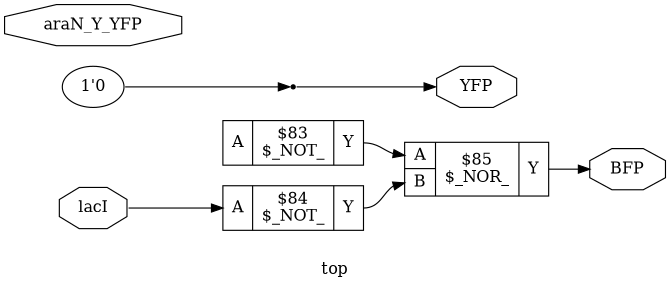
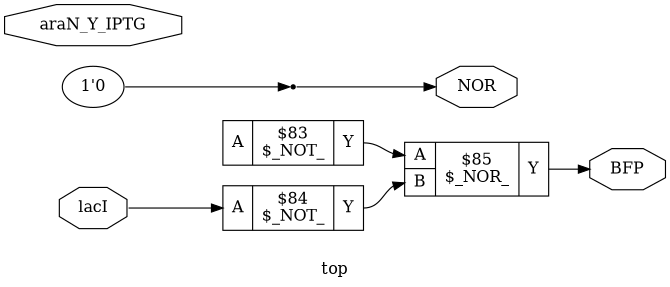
(93, 25) -> (93, 25)
(477, 87) -> (477, 87)
